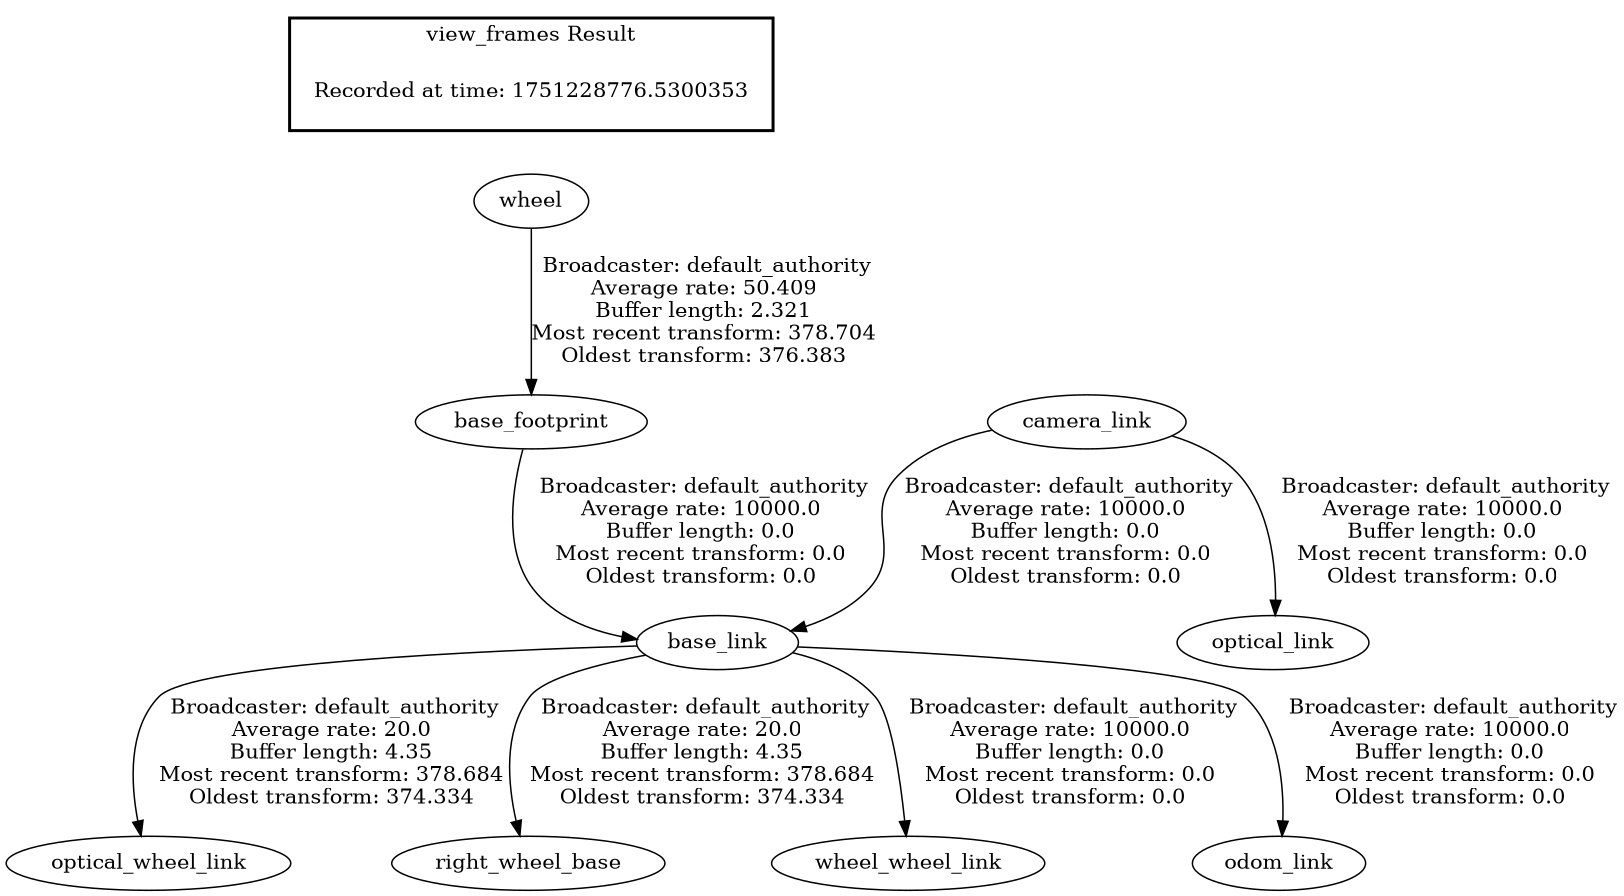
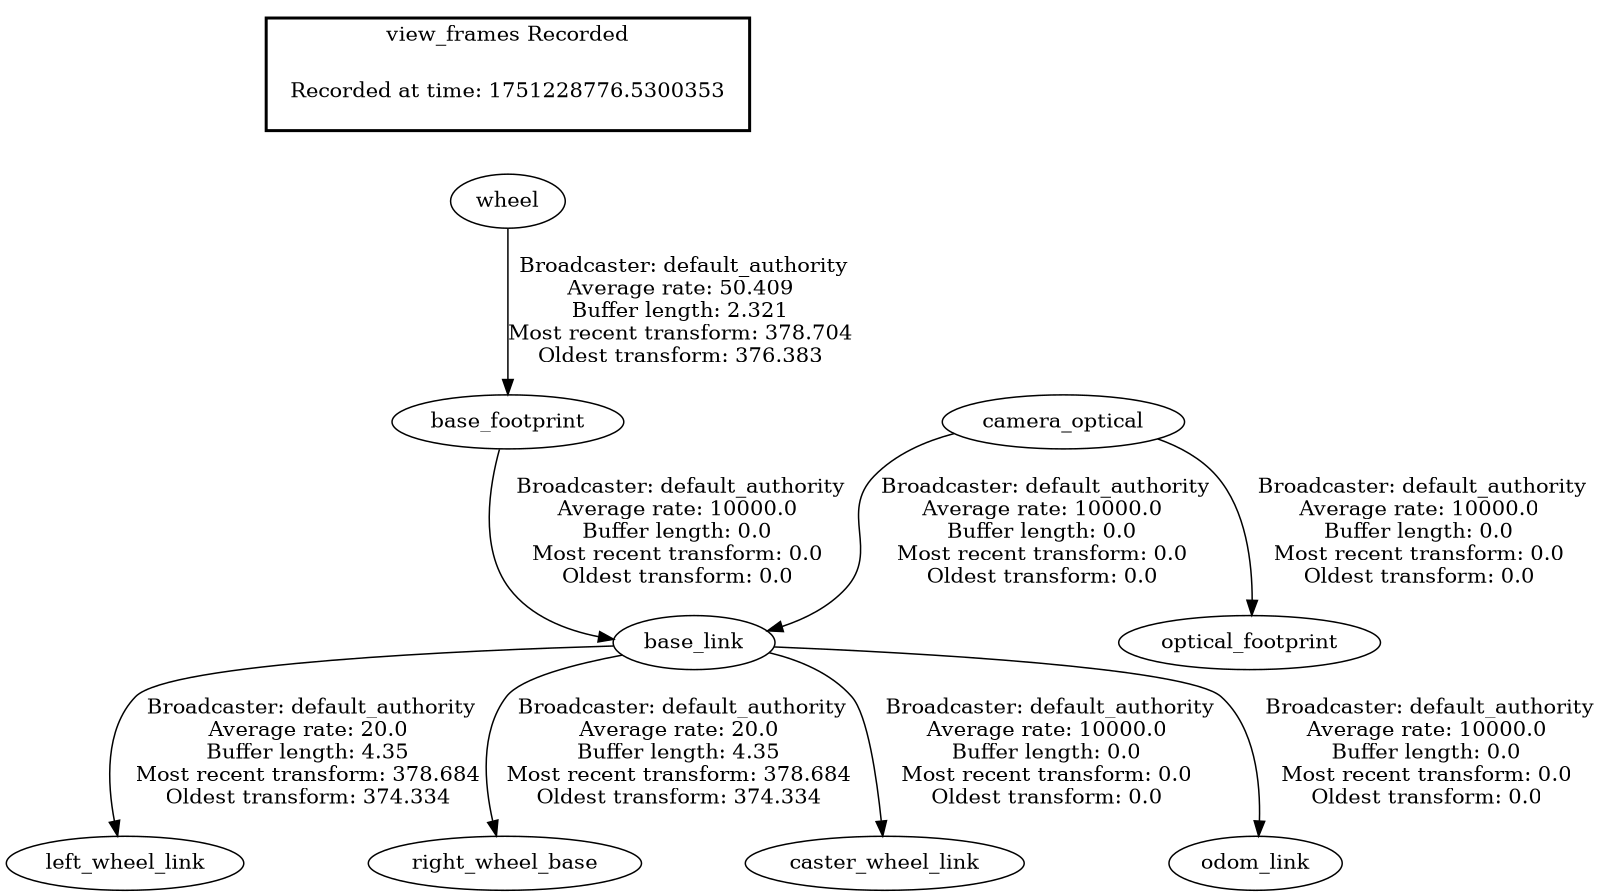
(531, 35) -> (508, 35)
(1087, 422) -> (1063, 422)
(1273, 643) -> (1250, 643)
(148, 863) -> (125, 863)
(908, 863) -> (885, 863)
